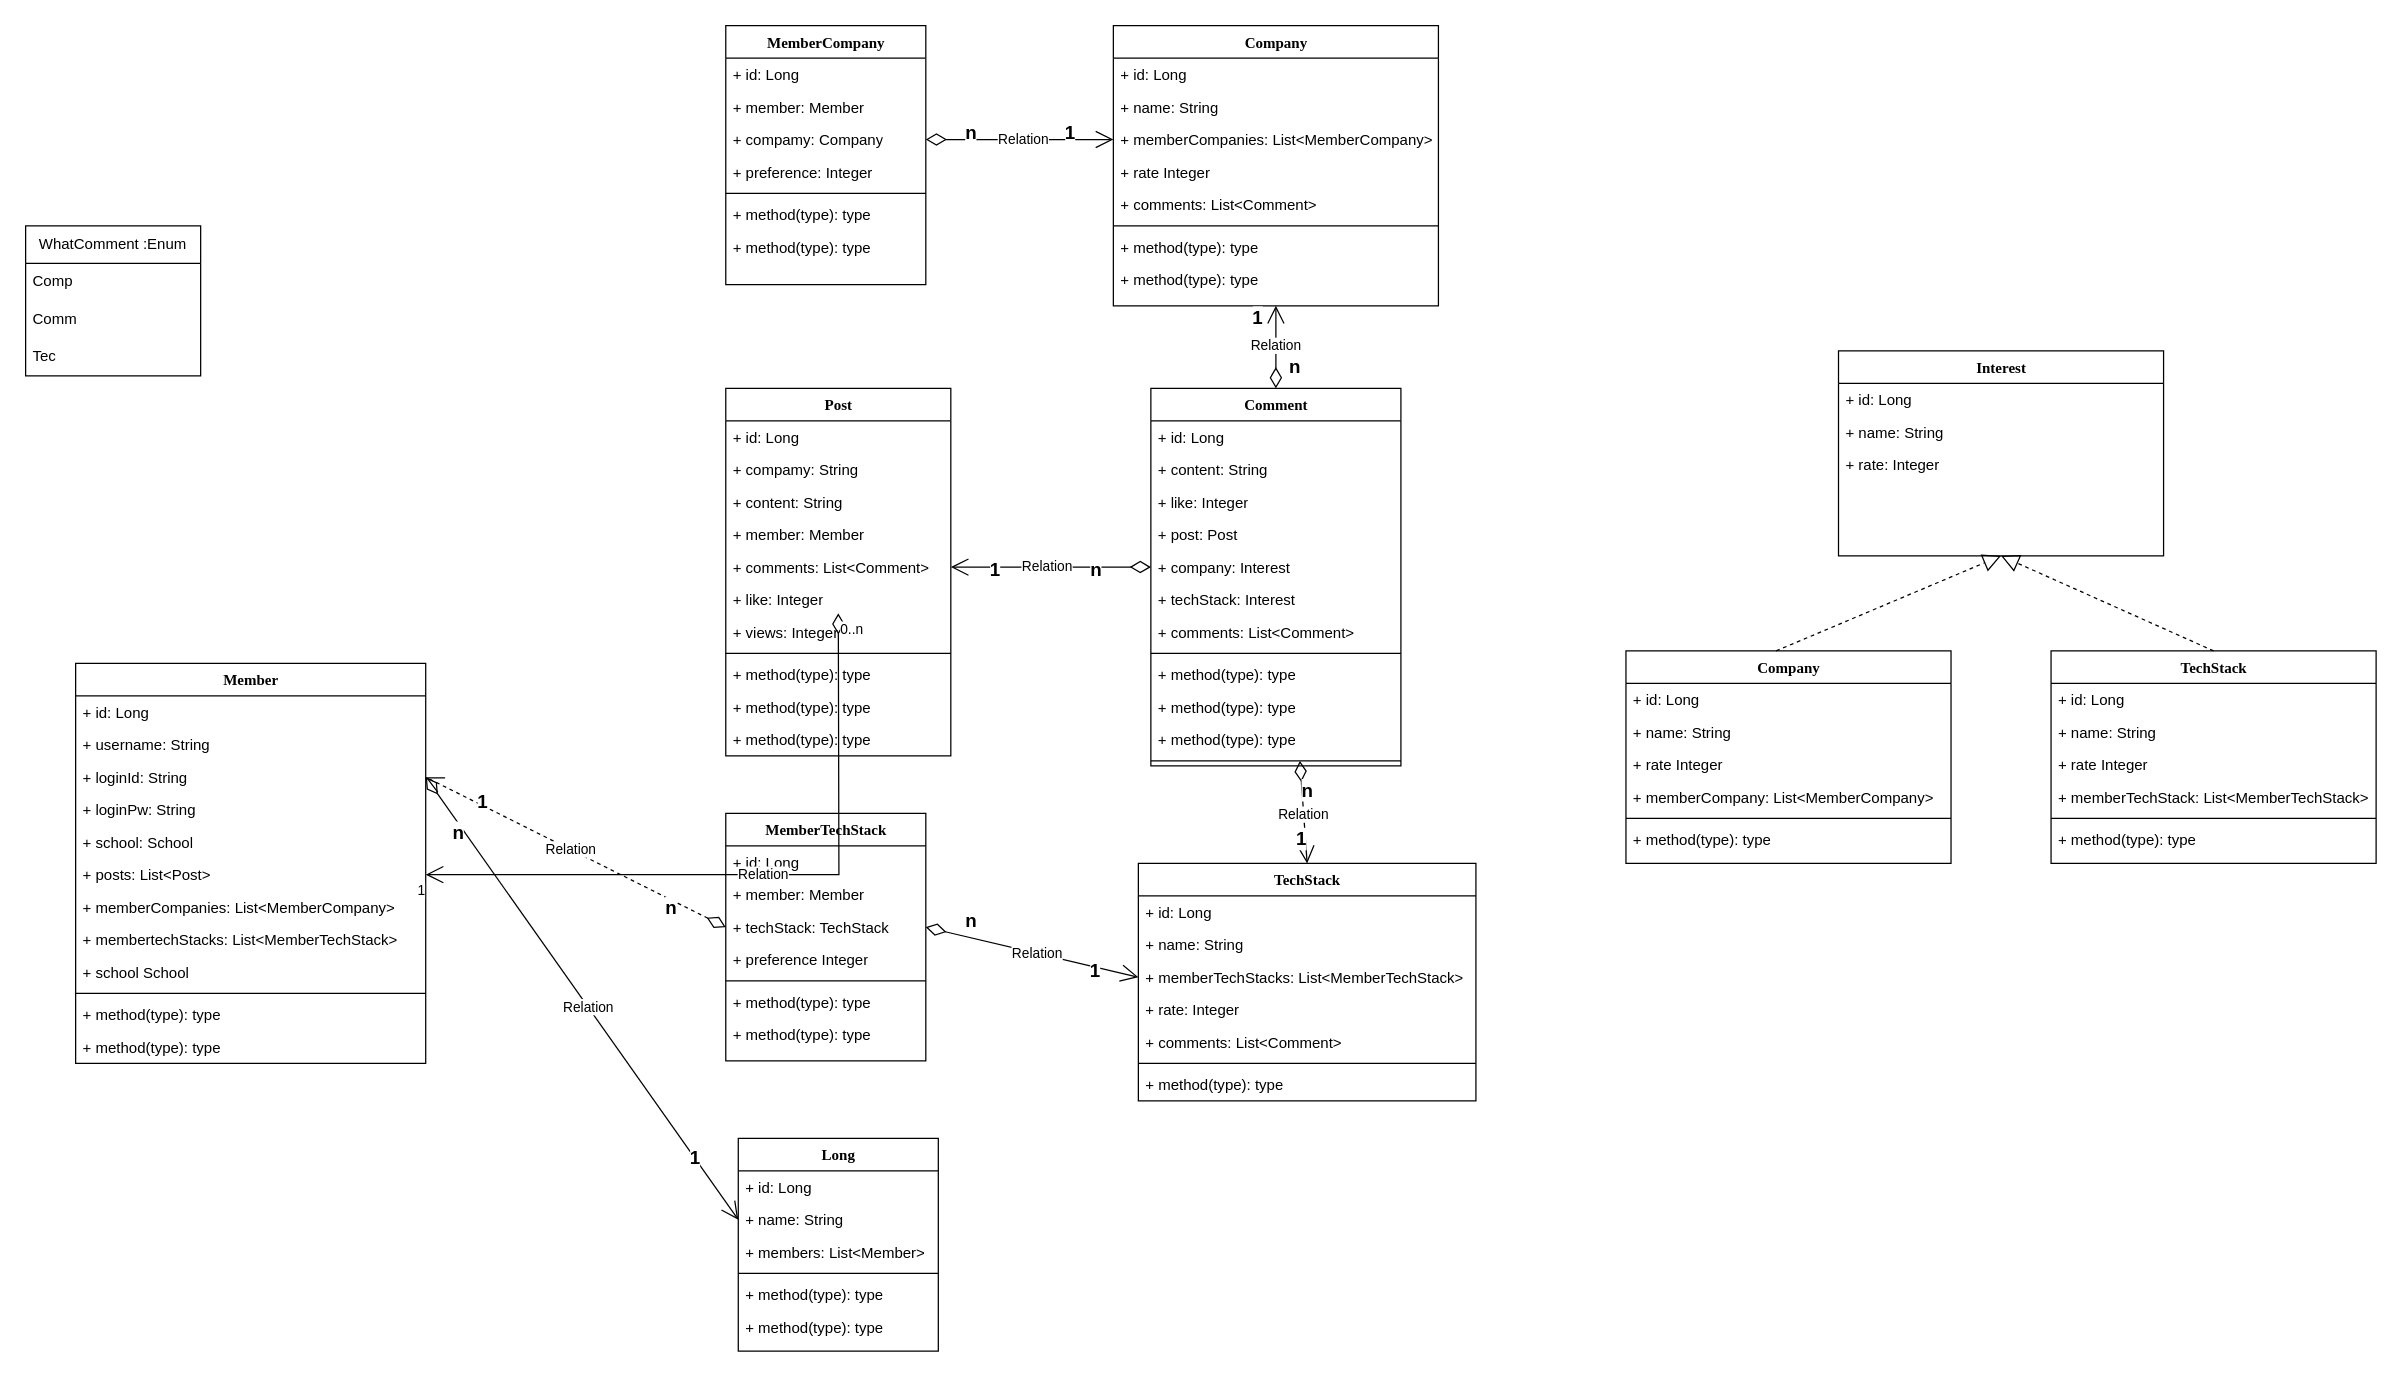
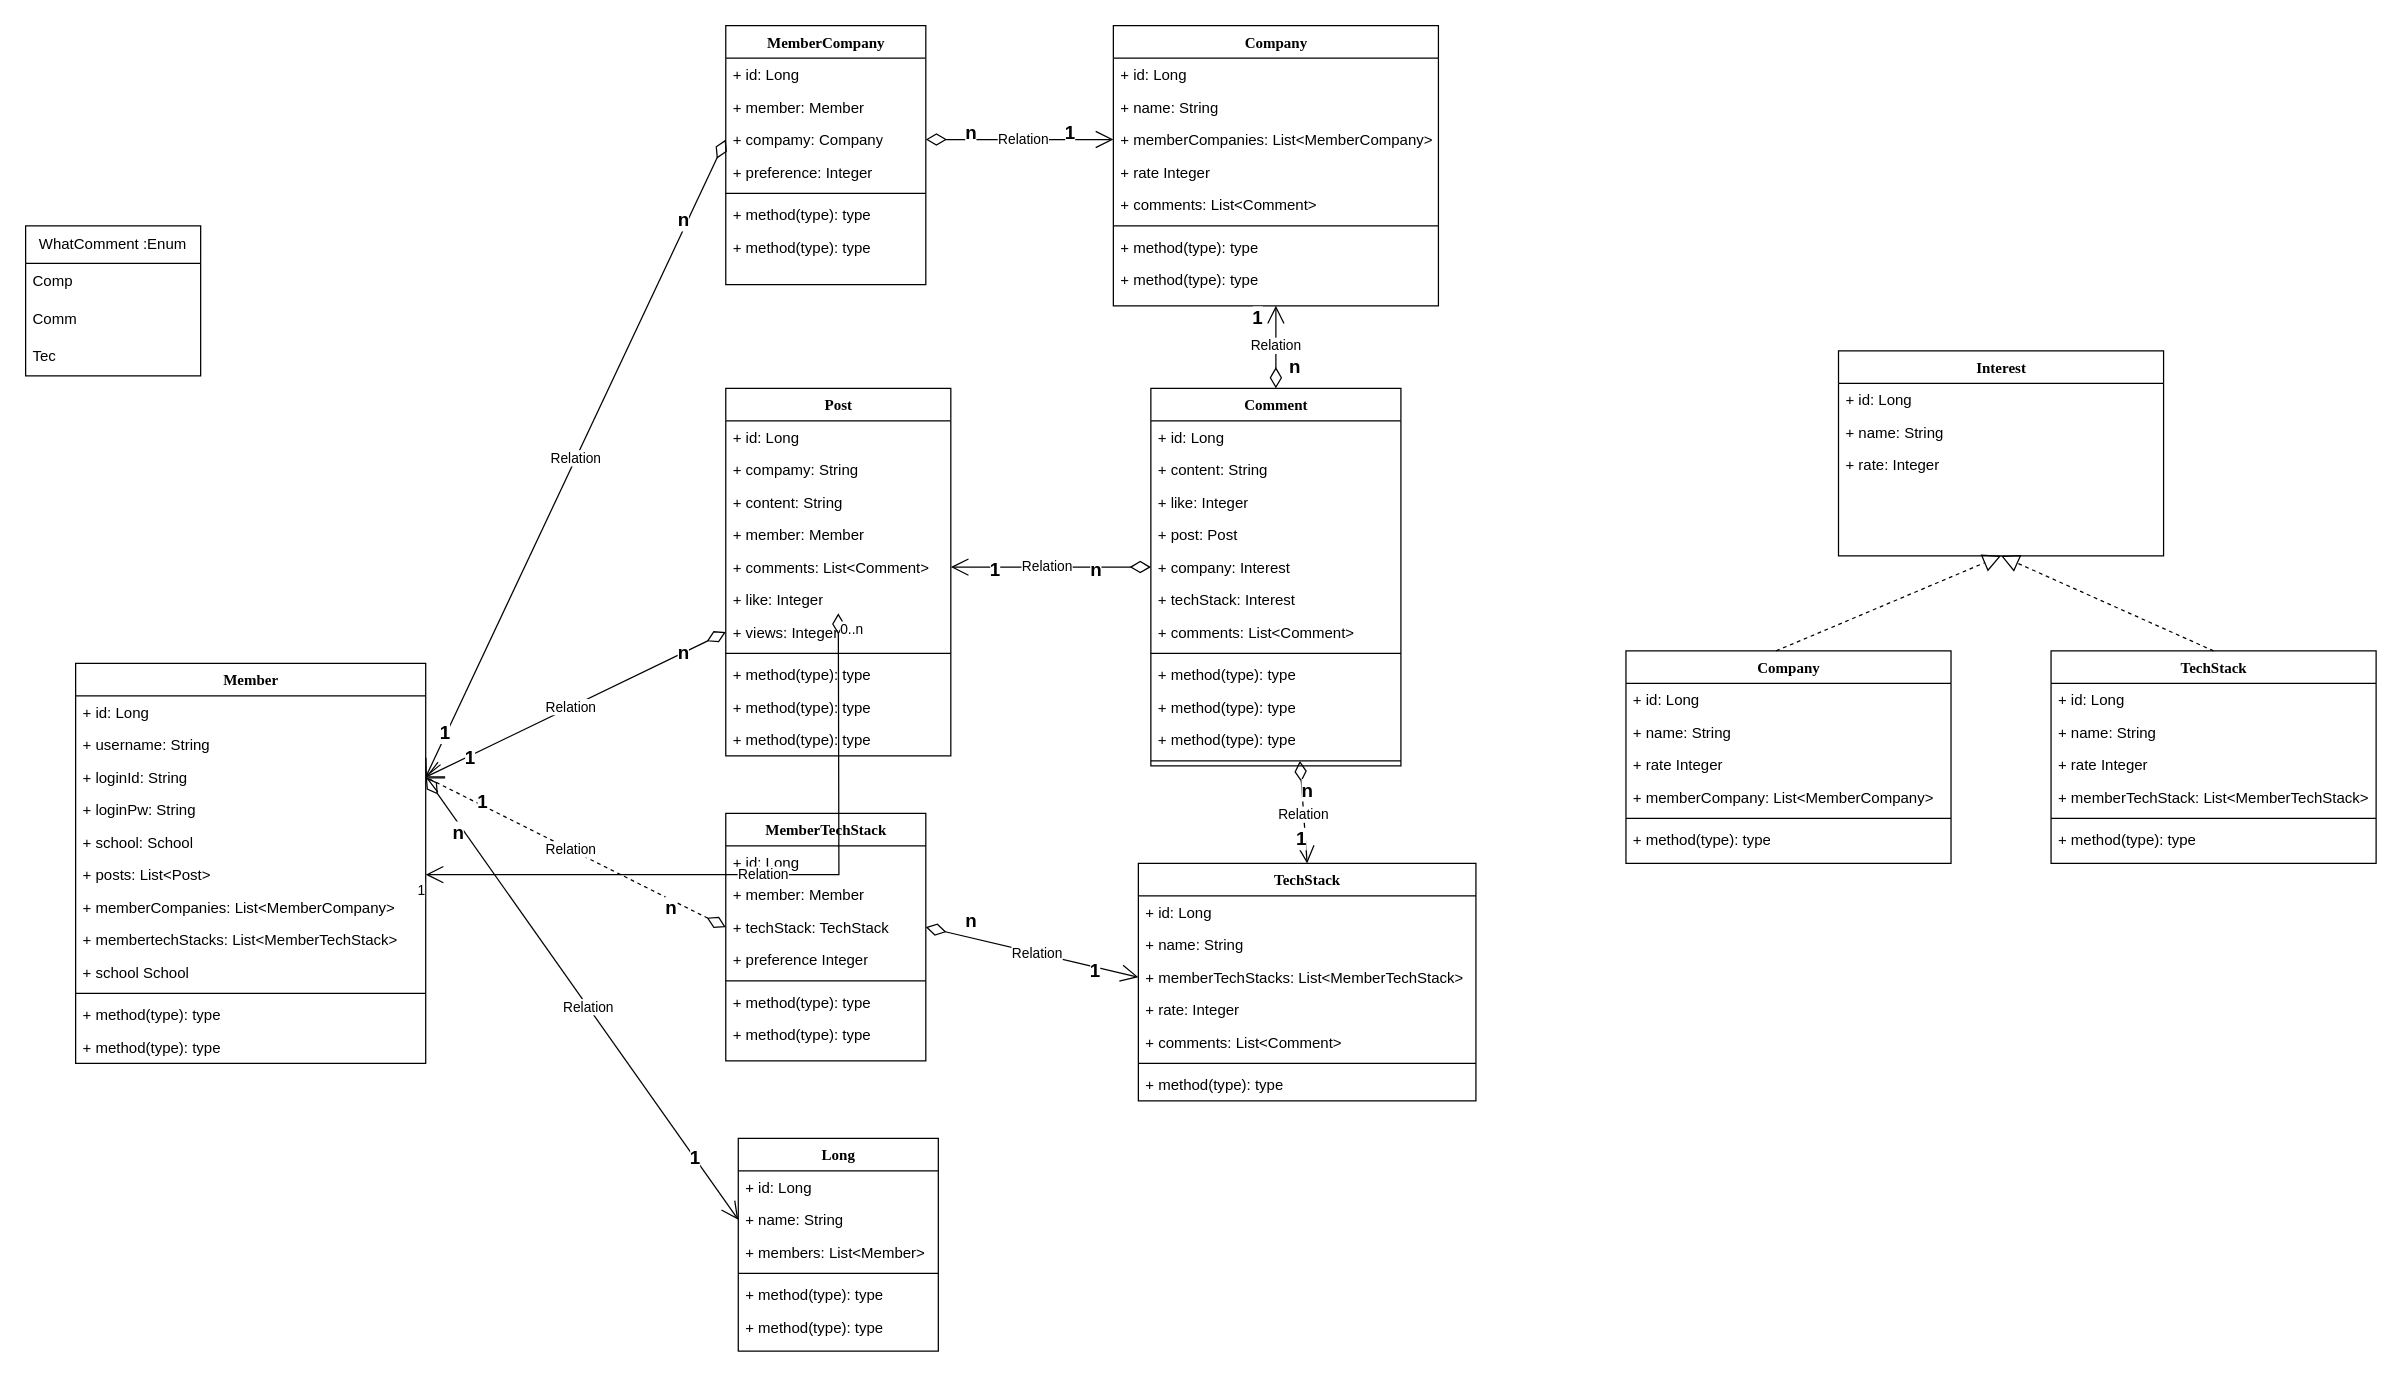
none -> (572, 465)
none -> (569, 708)
